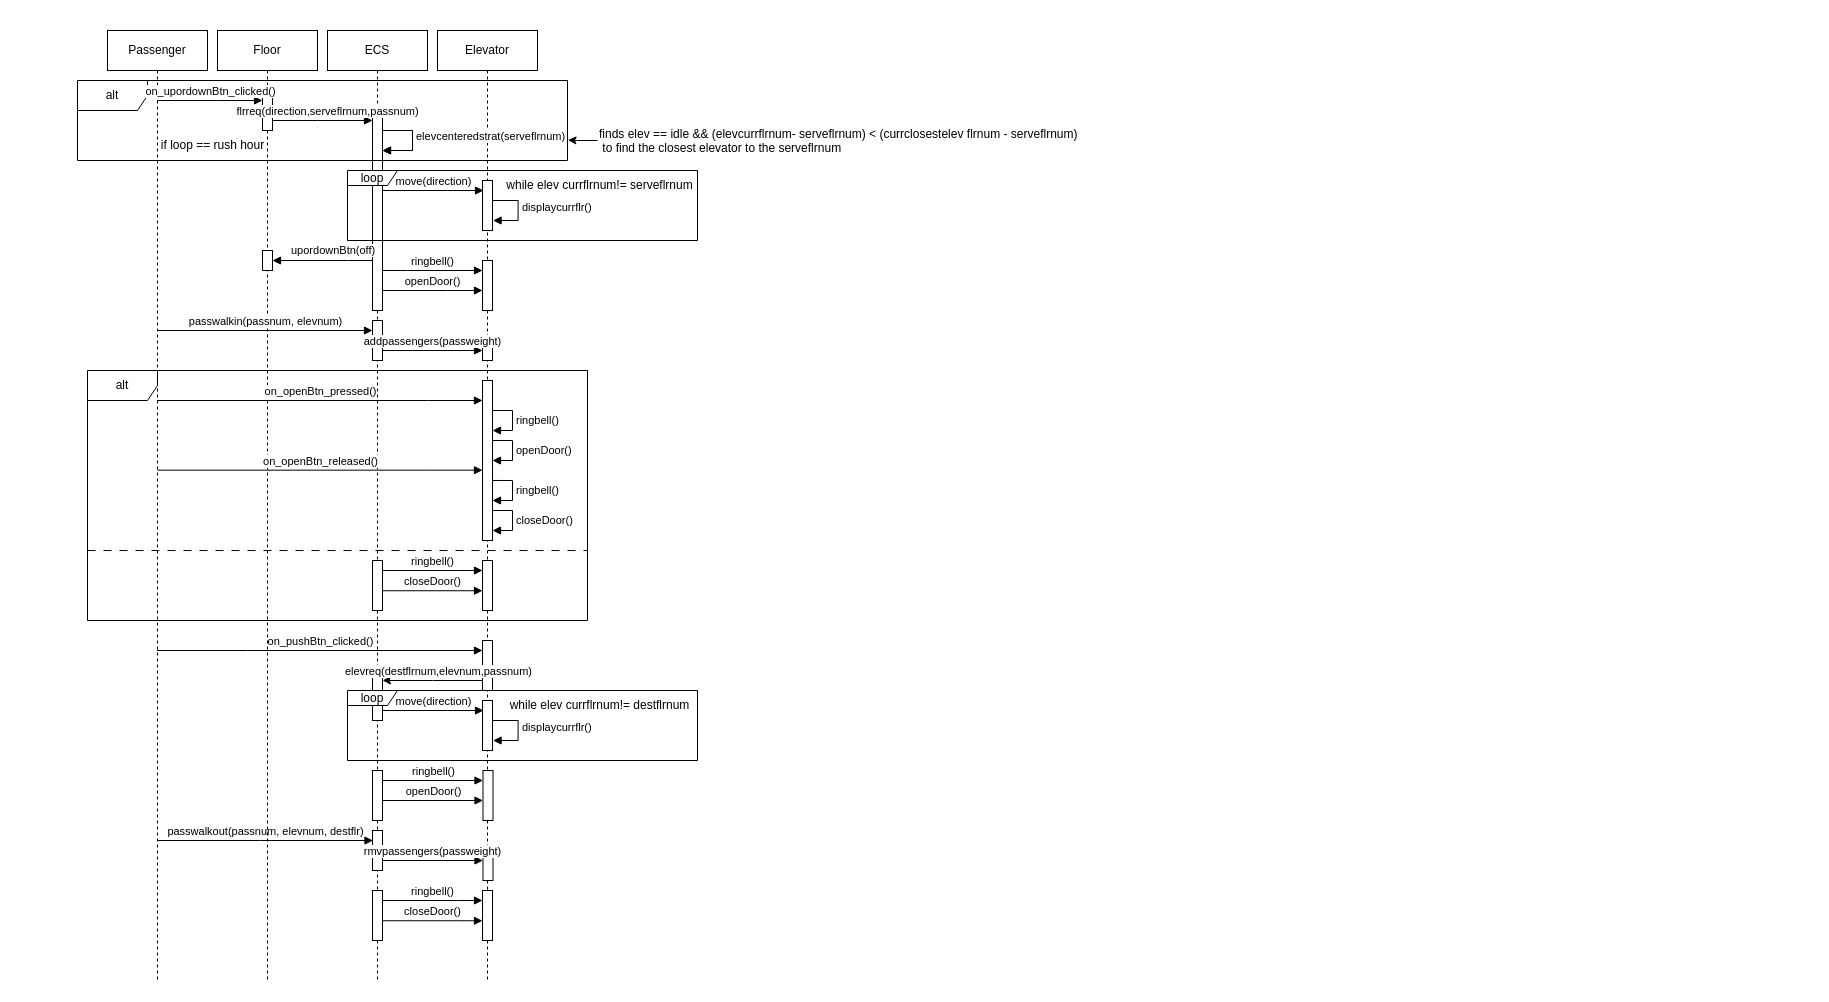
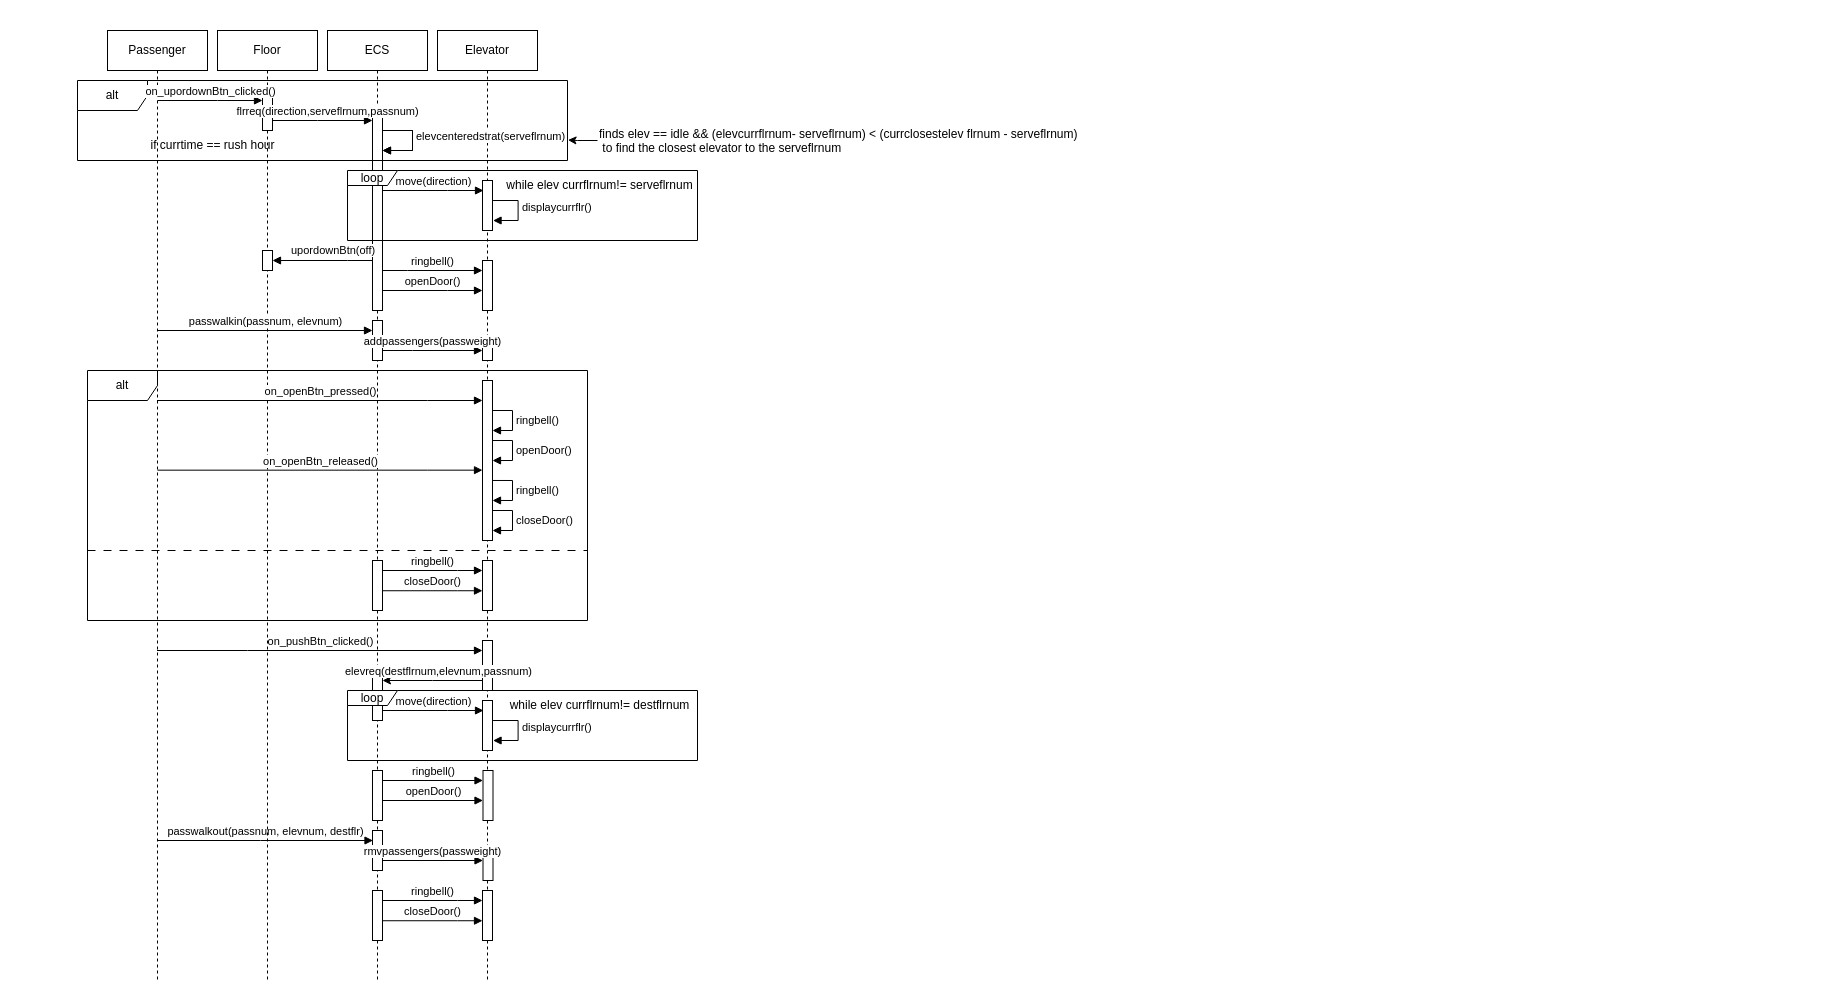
(213, 146) -> (213, 146)
